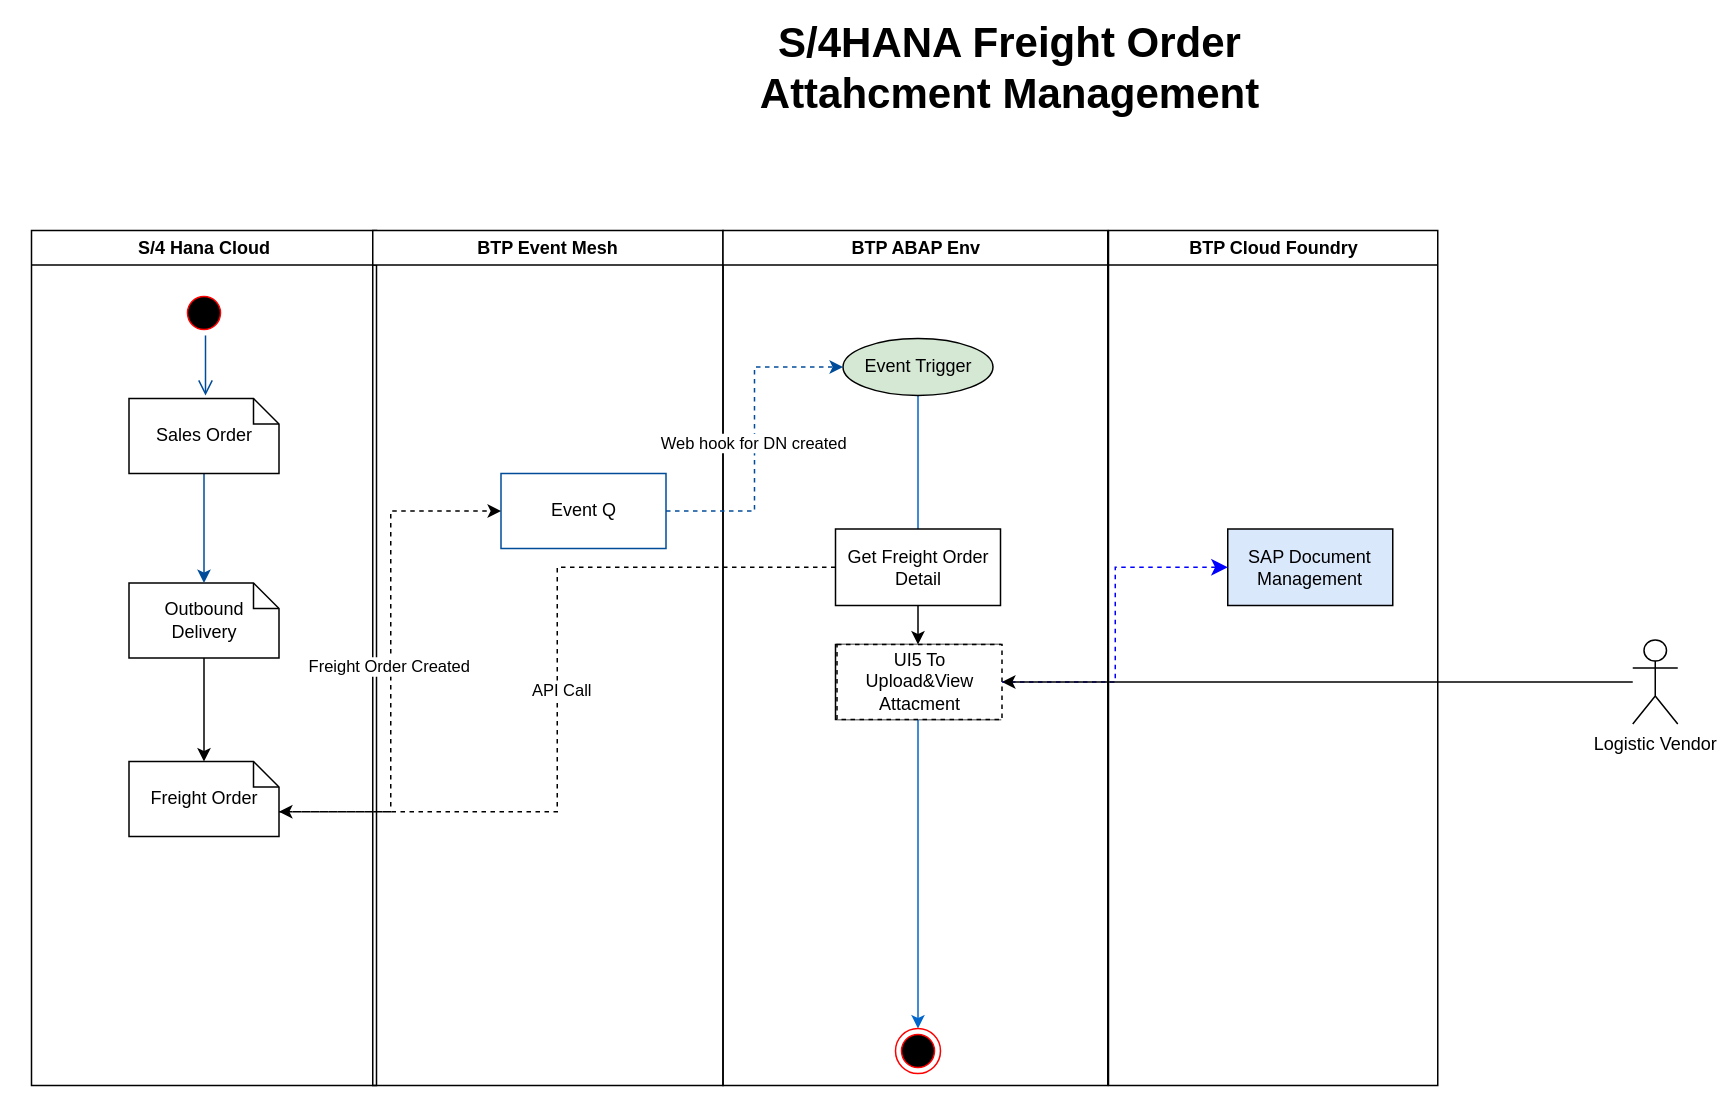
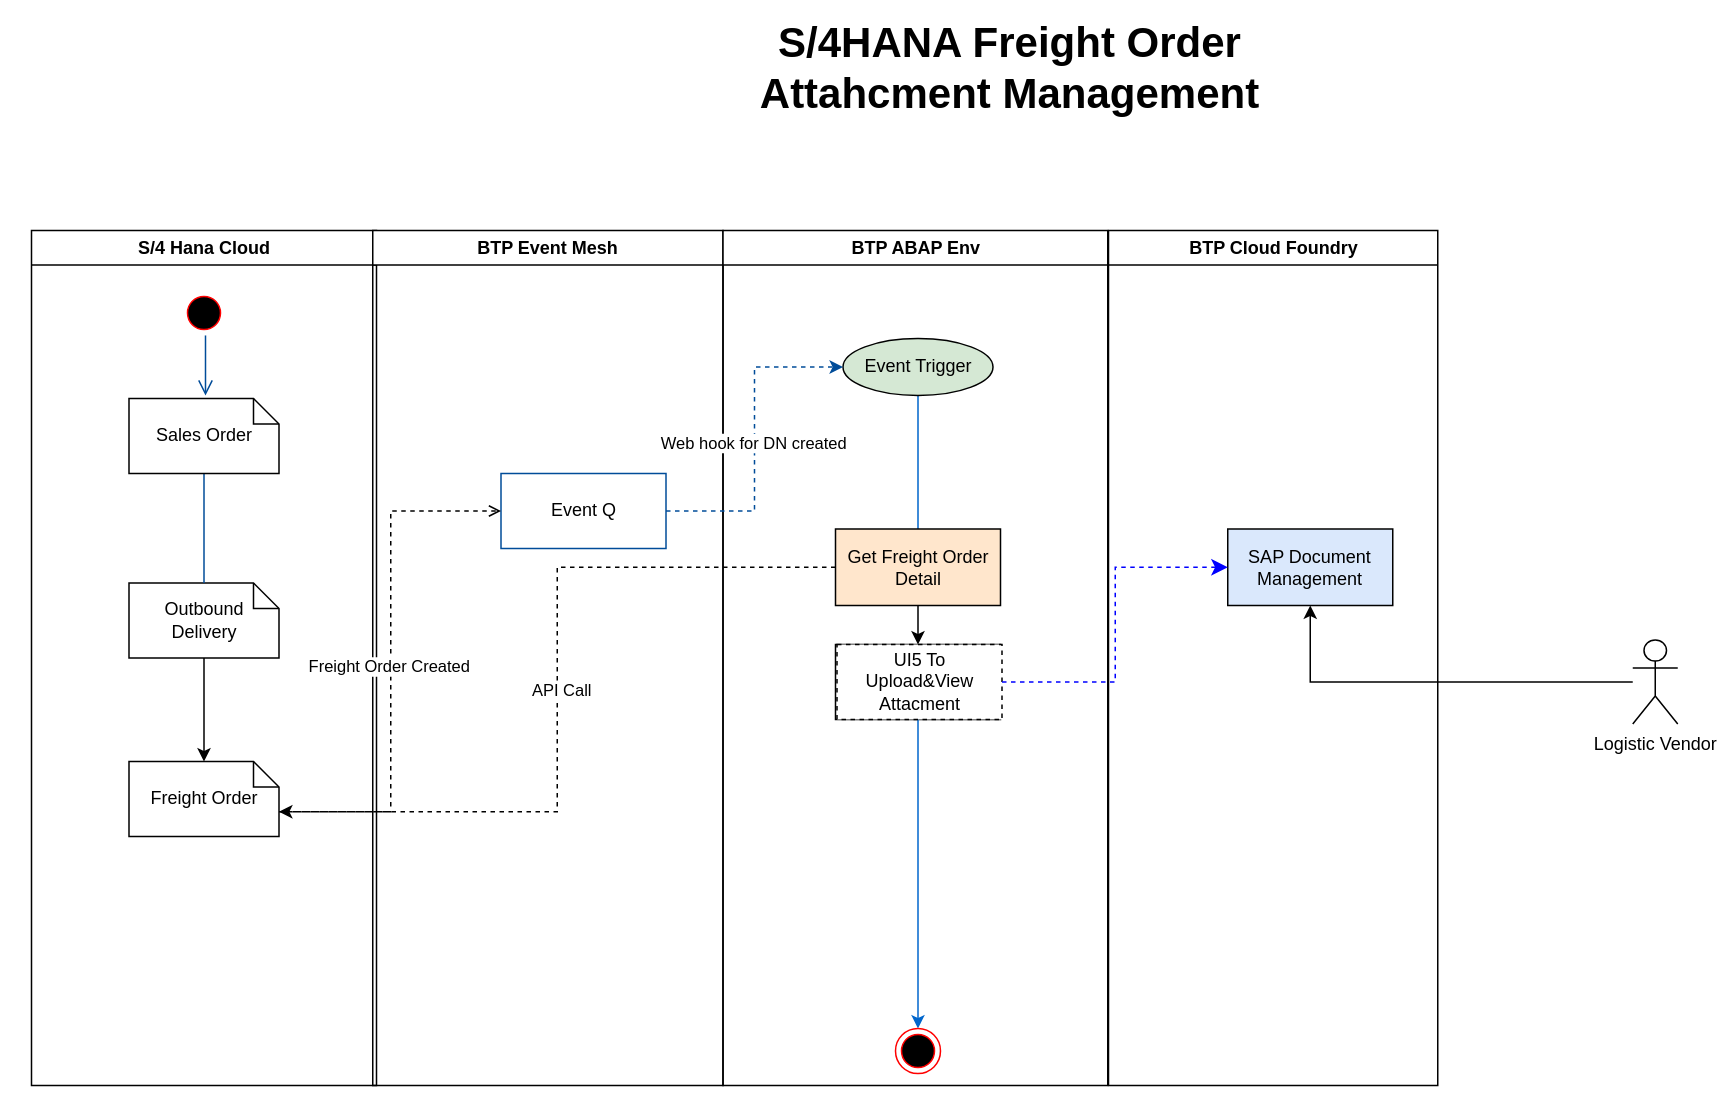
(489, 511) -> (492, 511)
(918, 567) -> (918, 567)
(204, 571) -> (204, 575)
(1214, 682) -> (1310, 649)
